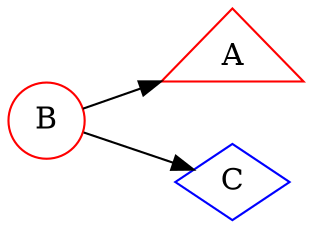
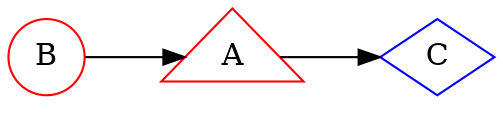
(129, 148) -> (319, 57)
